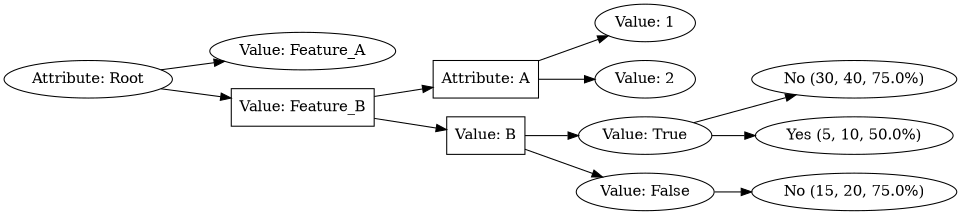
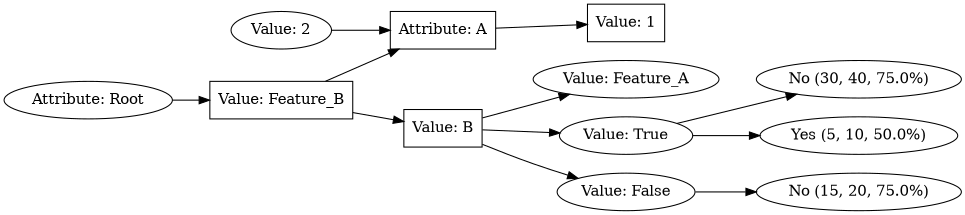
(645, 23) -> (626, 23)
(188, 66) -> (521, 107)
(562, 79) -> (355, 30)
